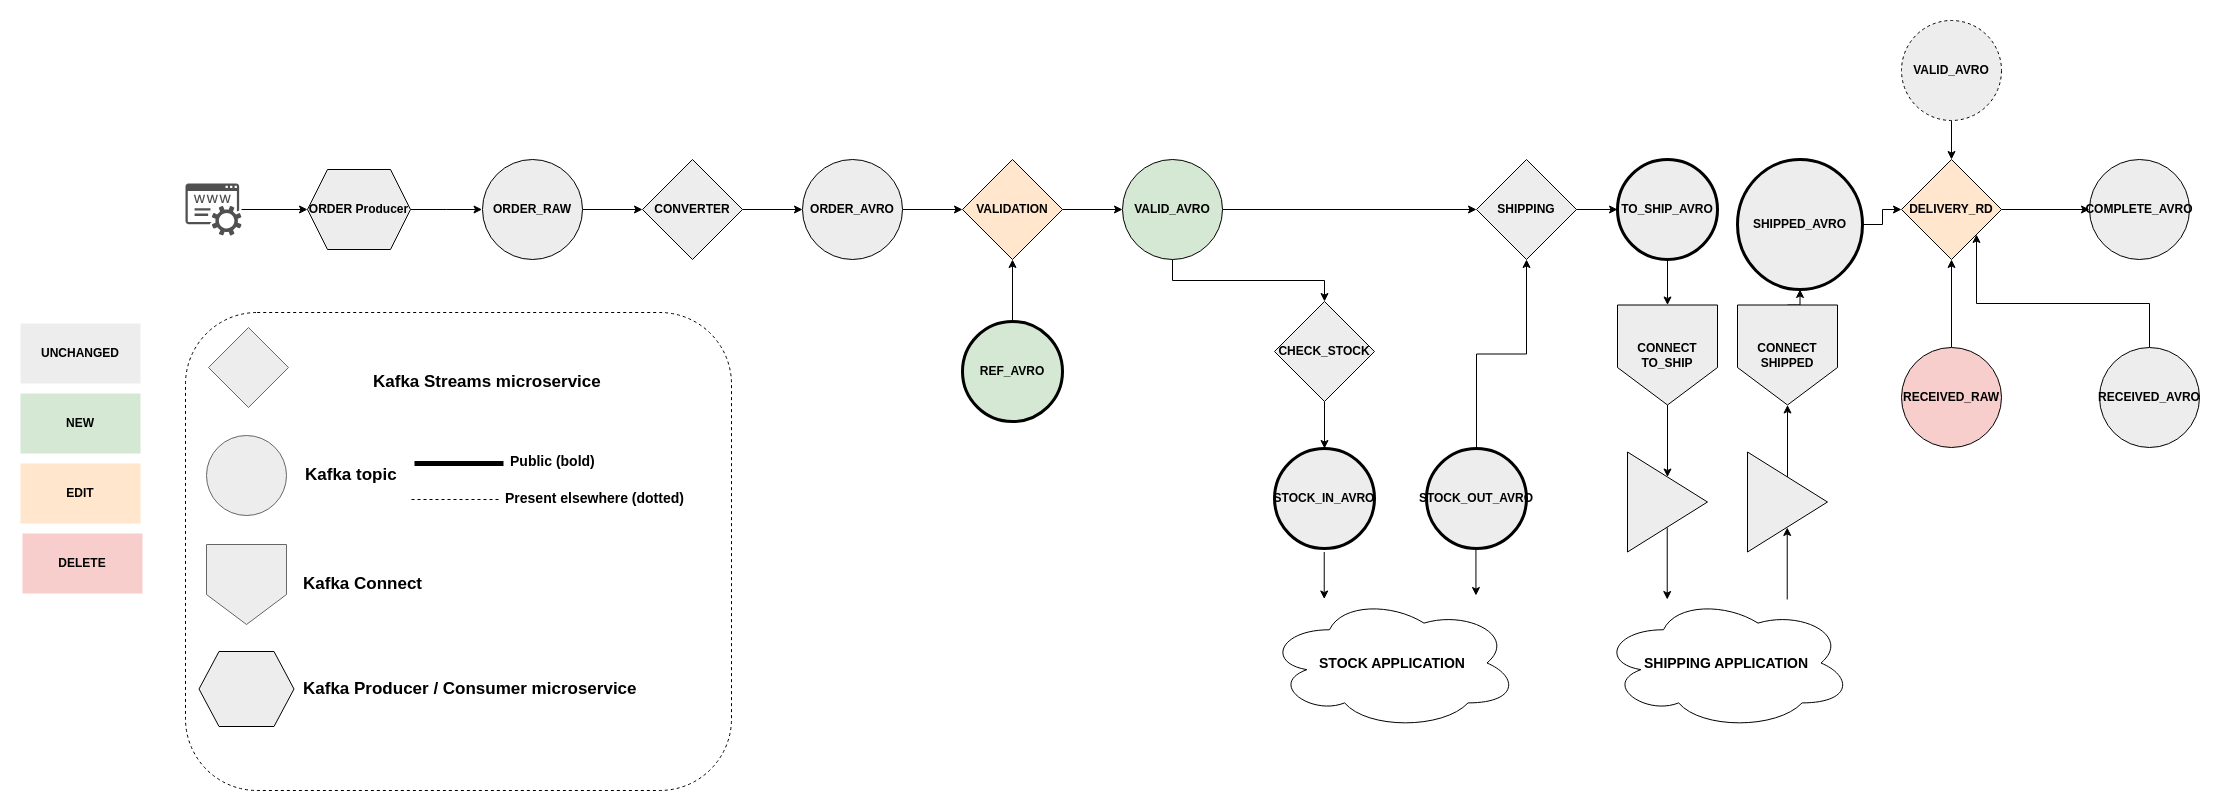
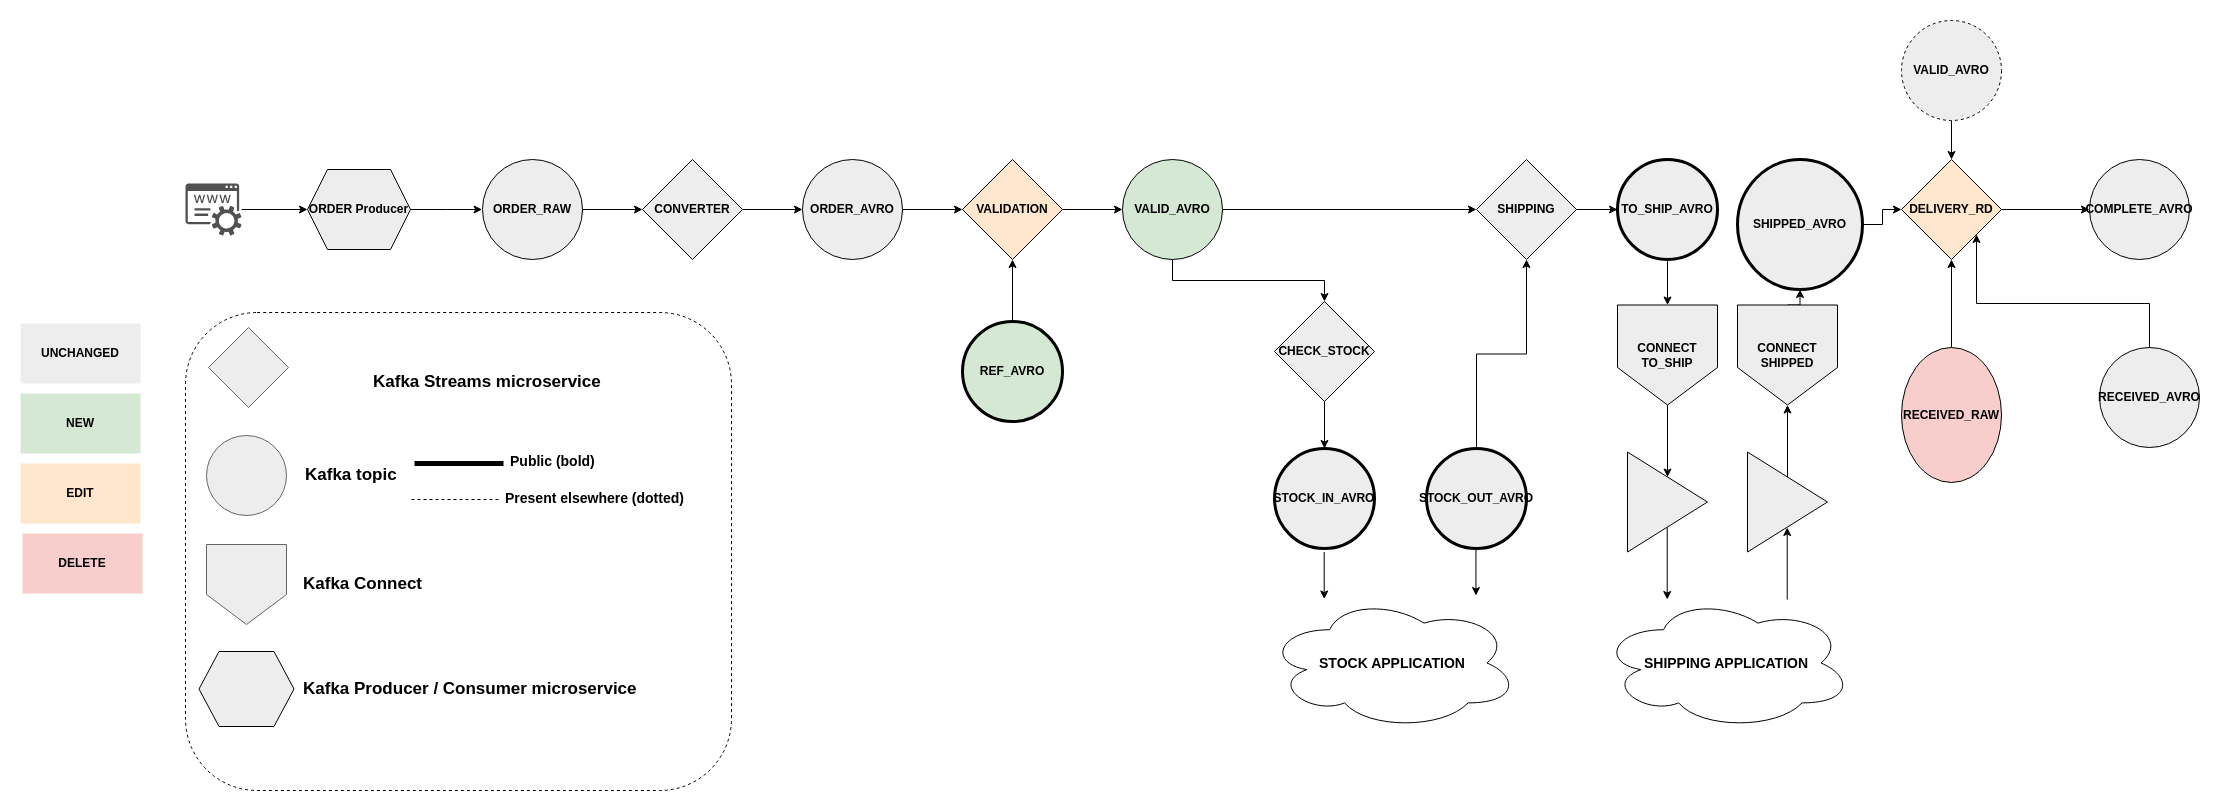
(1952, 398) -> (1952, 415)
